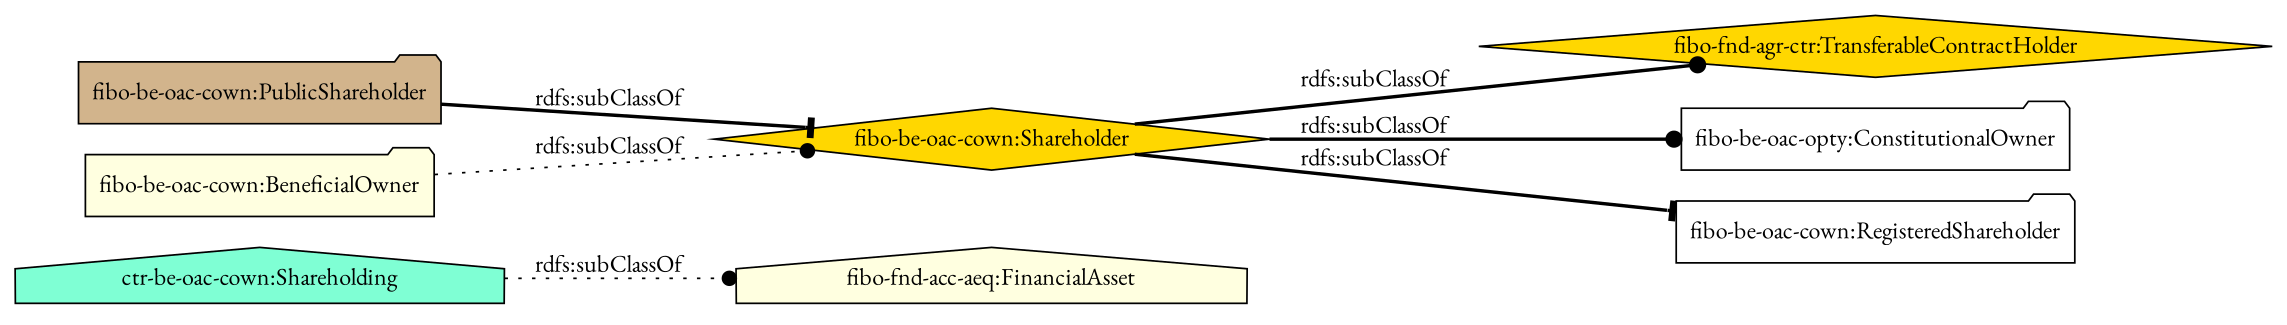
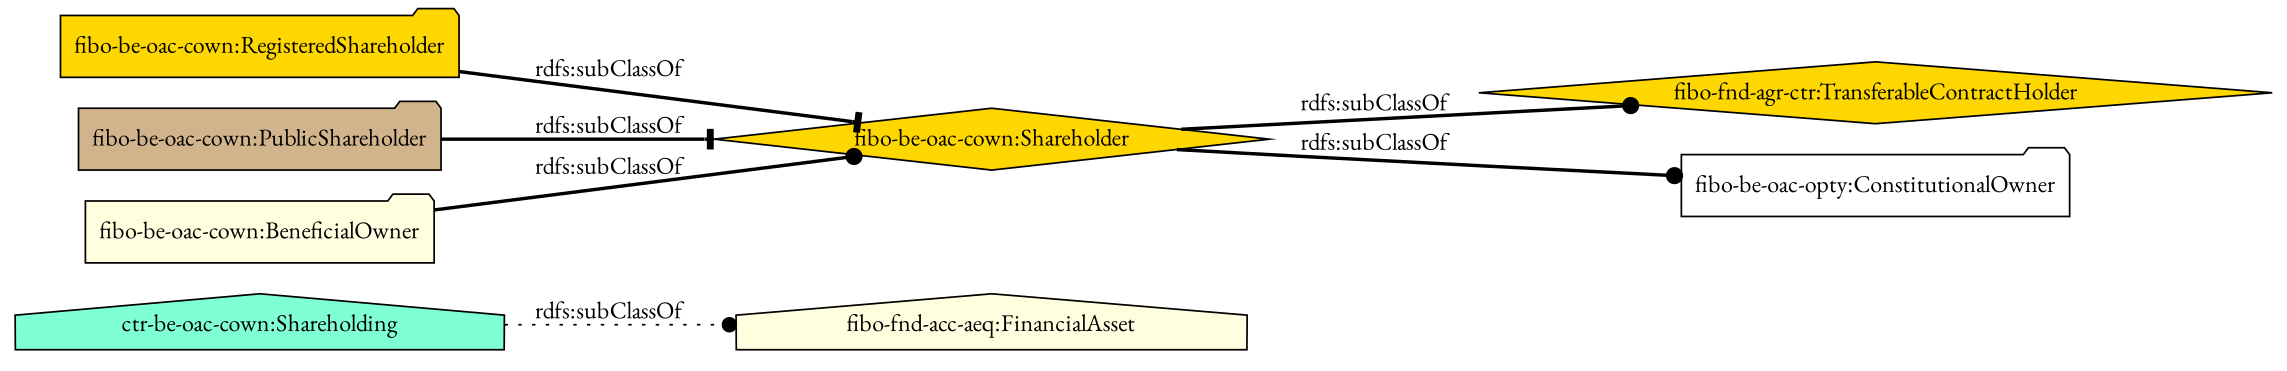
(617, 163) -> (641, 184)
(1401, 182) -> (656, 97)
(1875, 232) -> (260, 46)
